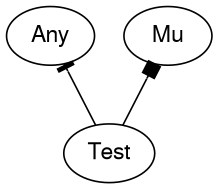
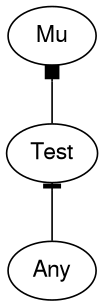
(82, 98) -> (52, 216)
